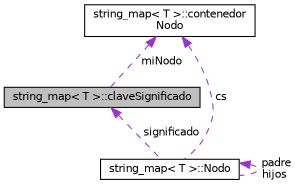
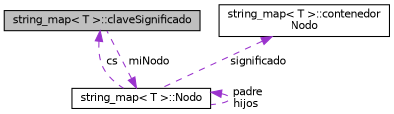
(130, 66) -> (119, 55)
(220, 97) -> (257, 62)
(170, 133) -> (111, 62)
